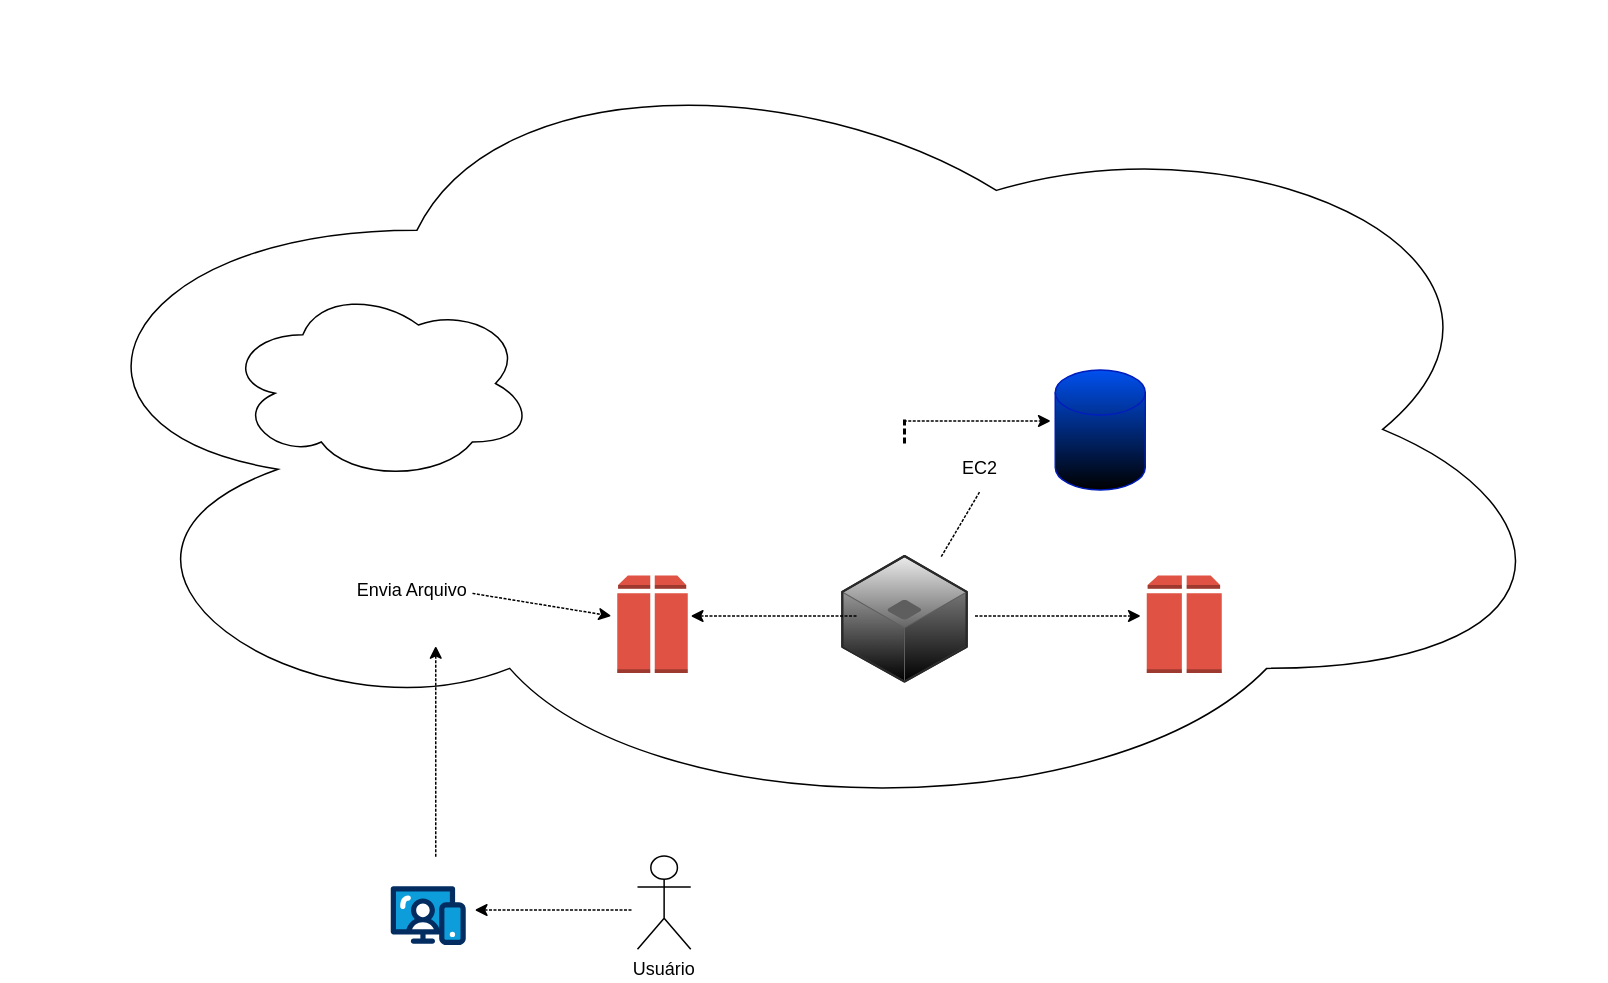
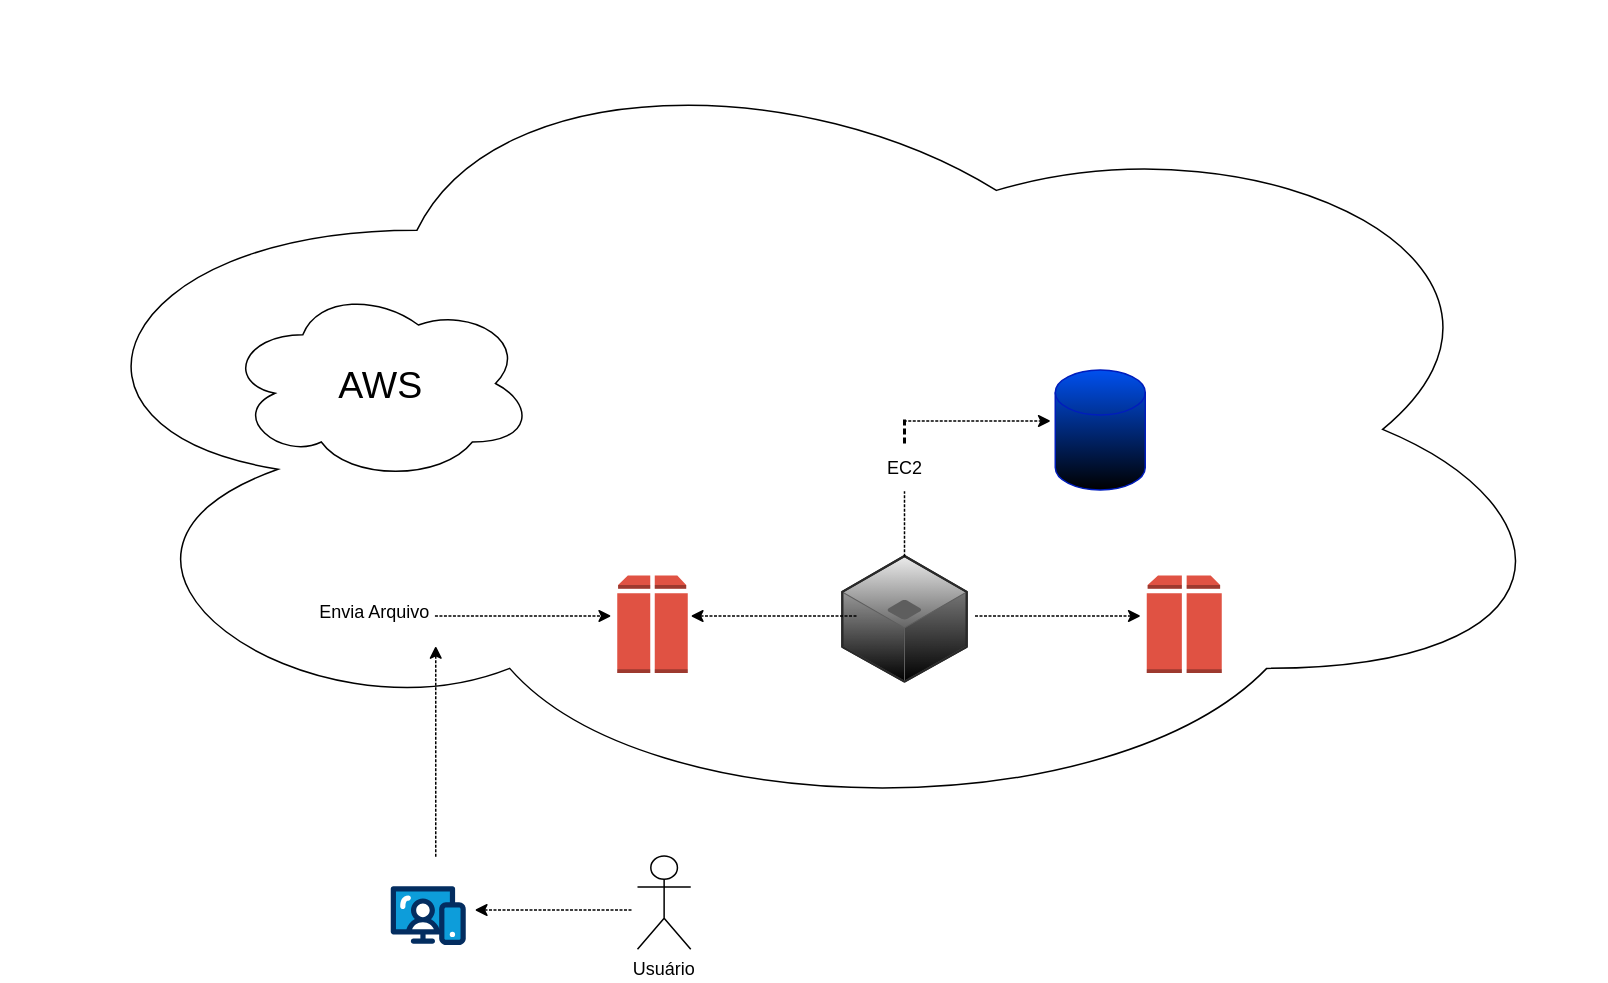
none -> (380, 383)
(980, 469) -> (905, 469)
(413, 590) -> (375, 613)
